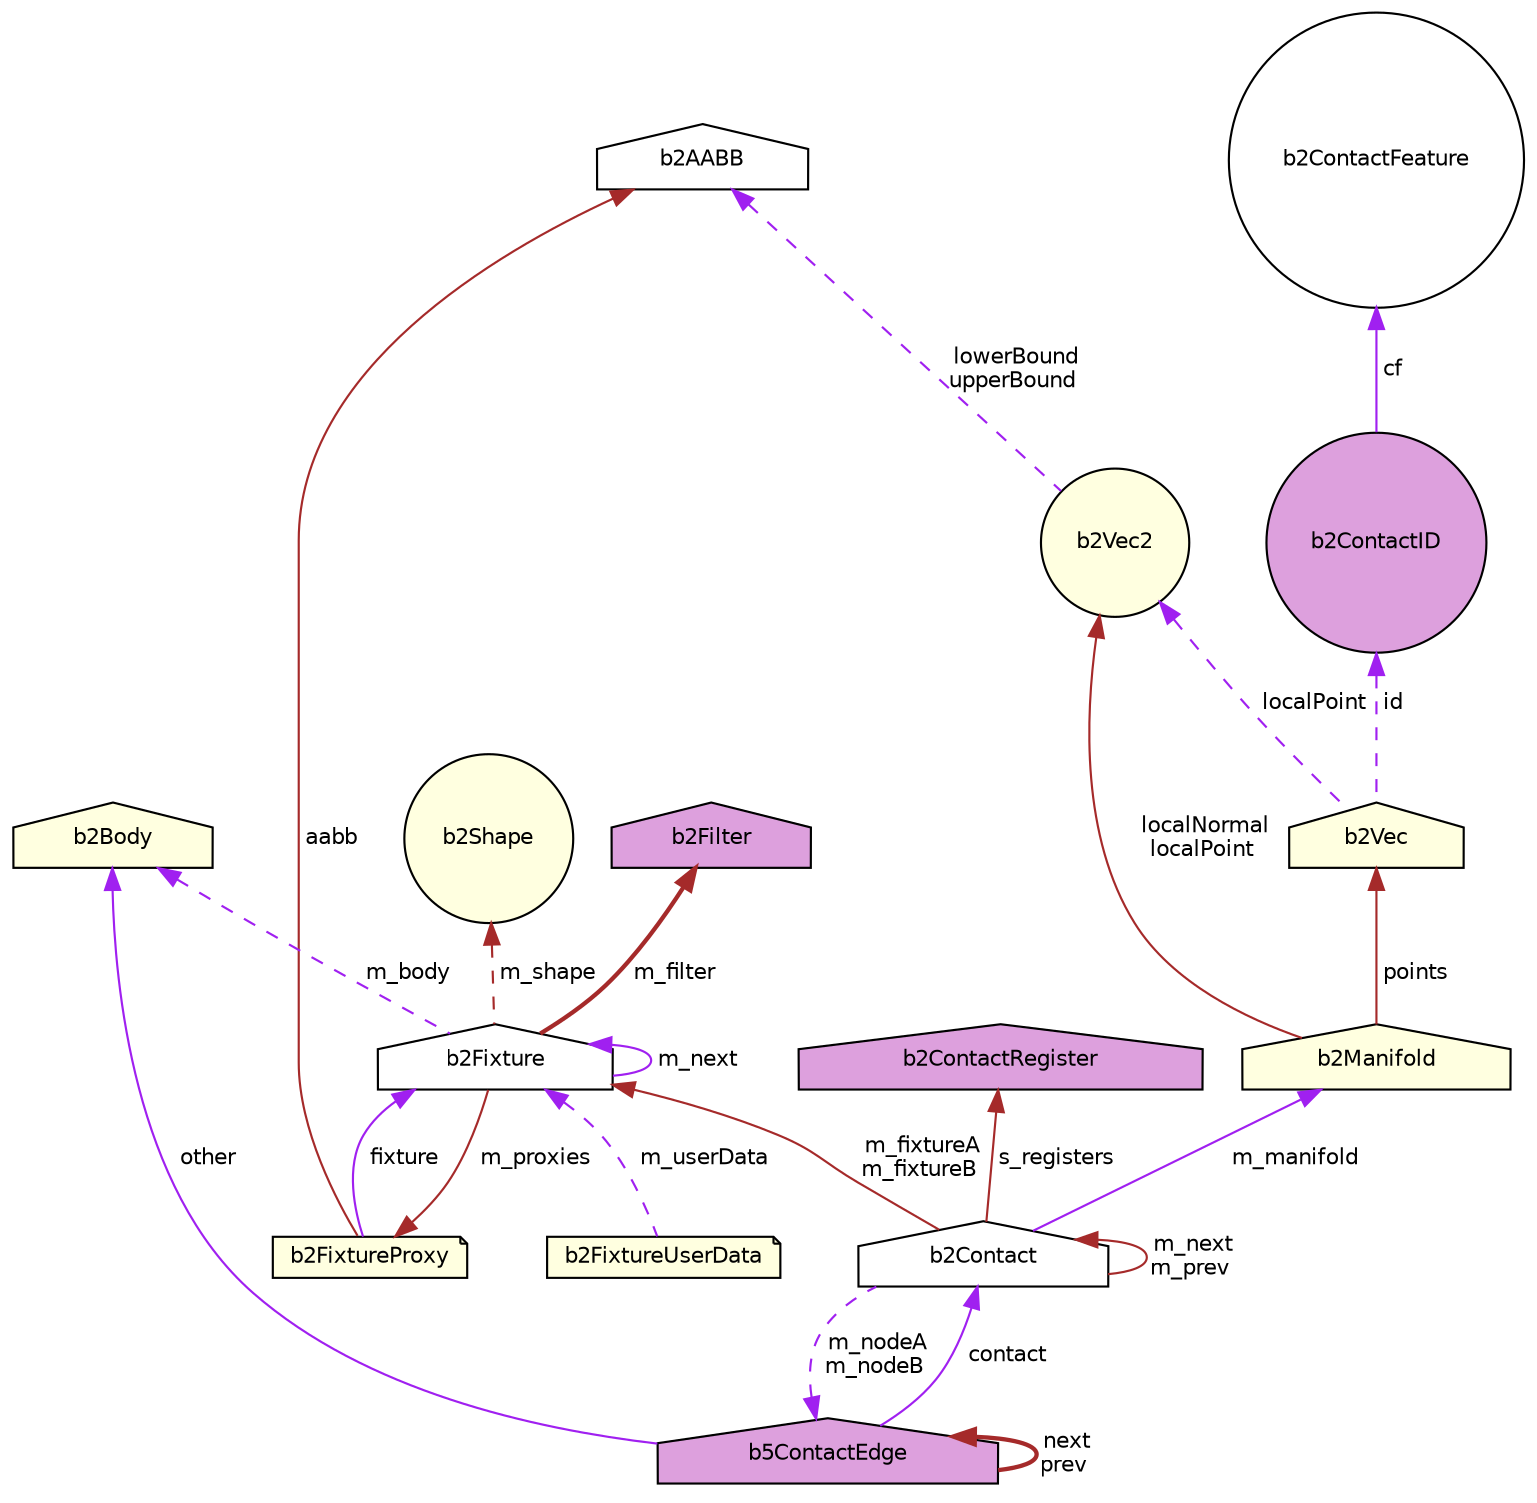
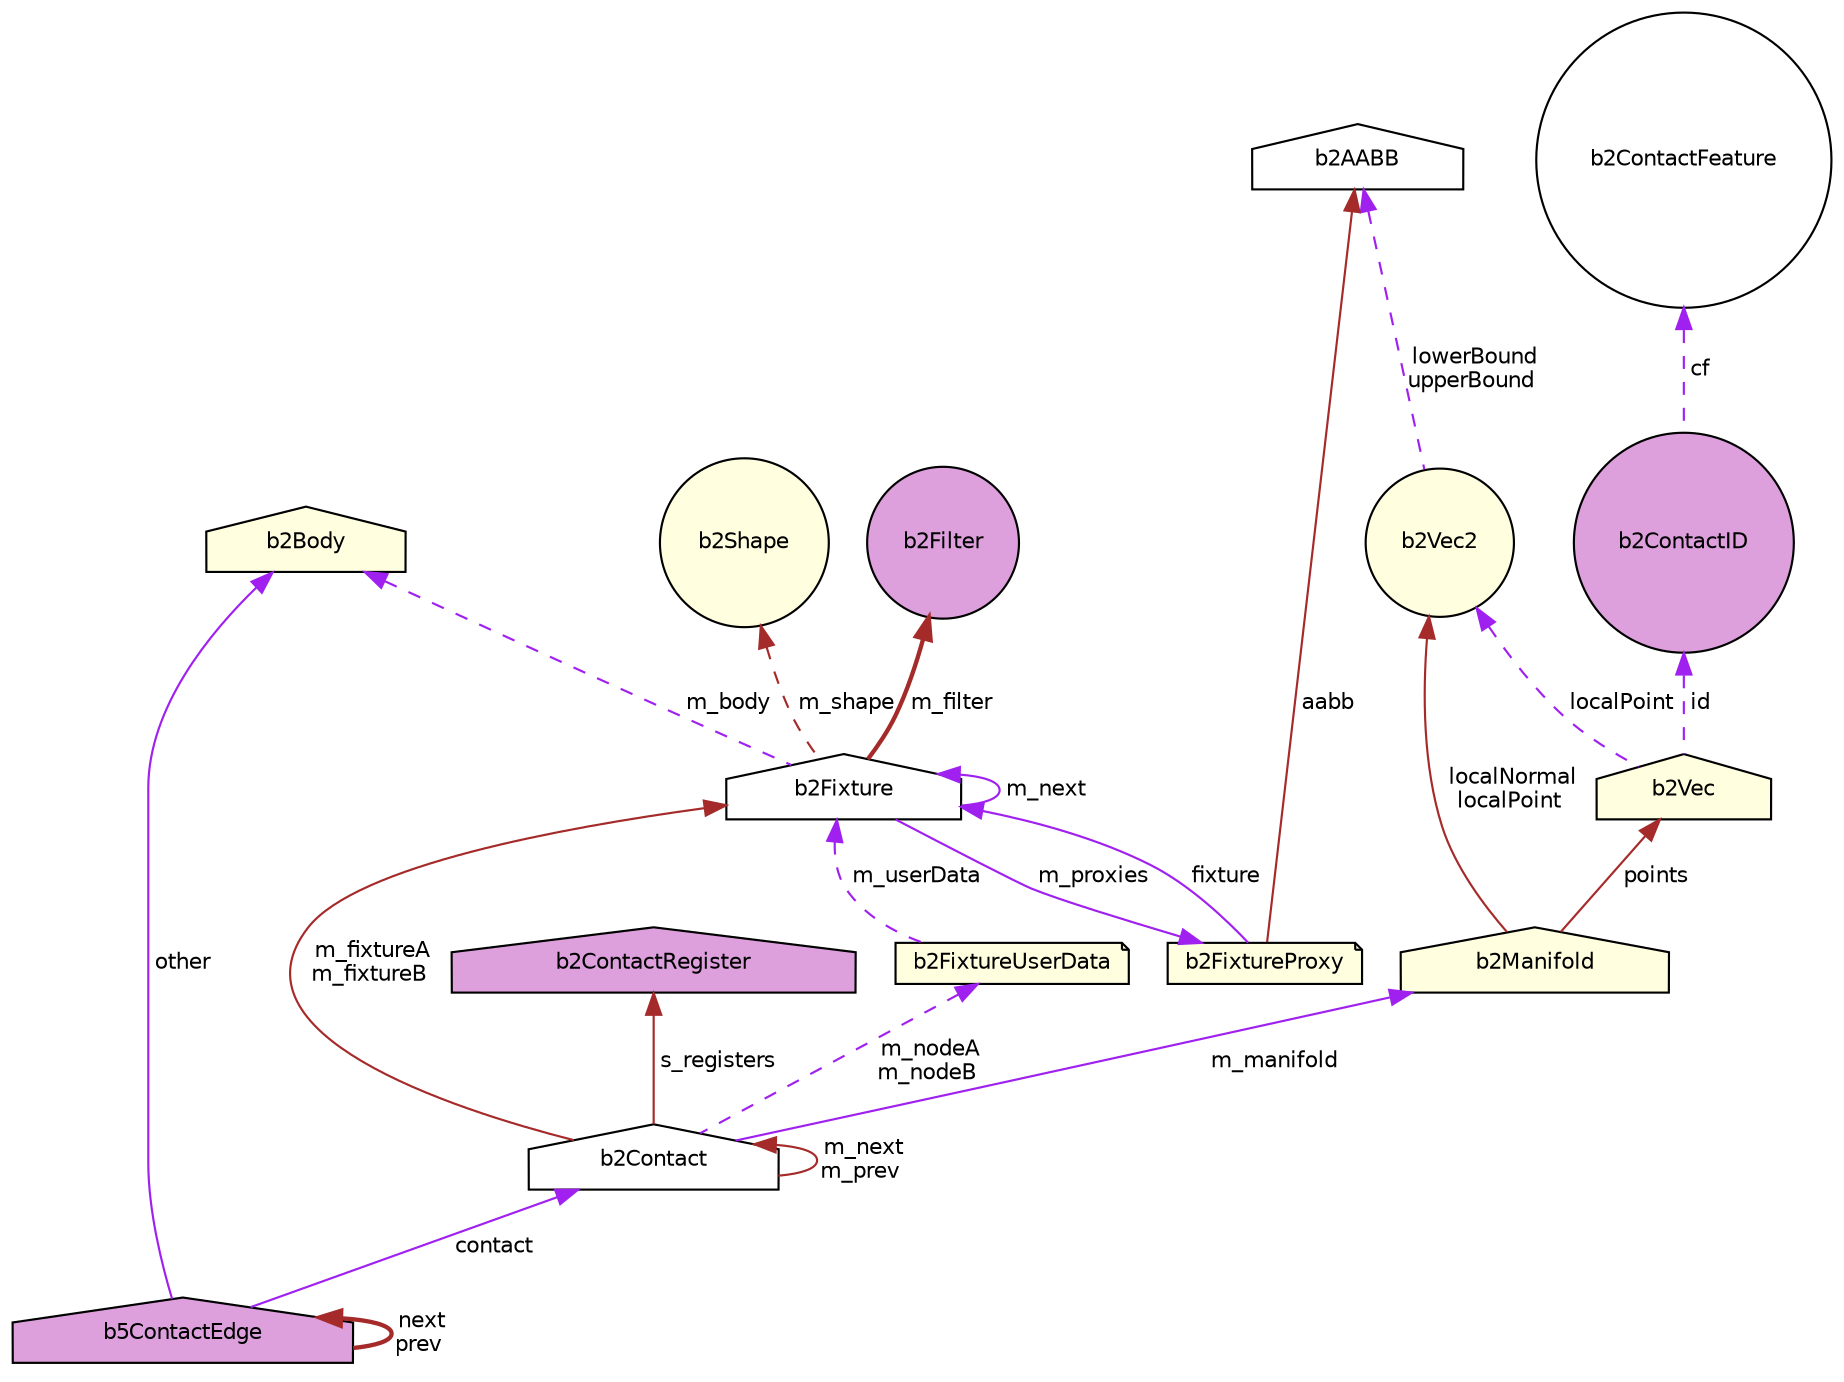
(1376, 381) -> (1684, 381)
(711, 839) -> (943, 543)
(460, 1162) -> (1033, 889)
(823, 1330) -> (829, 1064)
